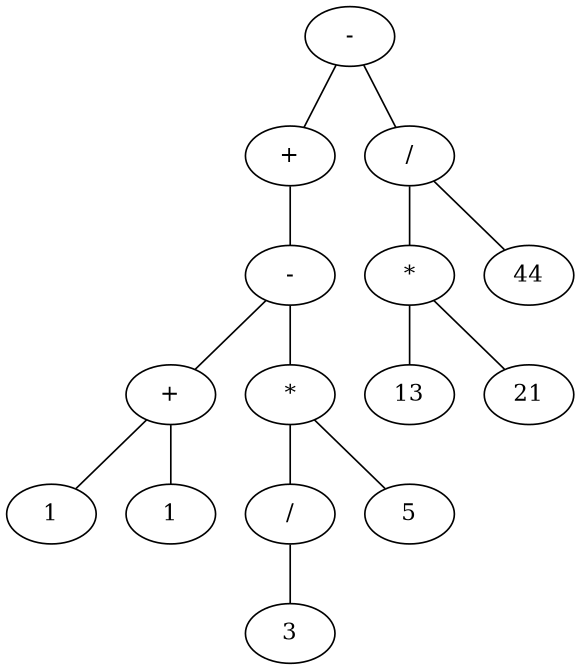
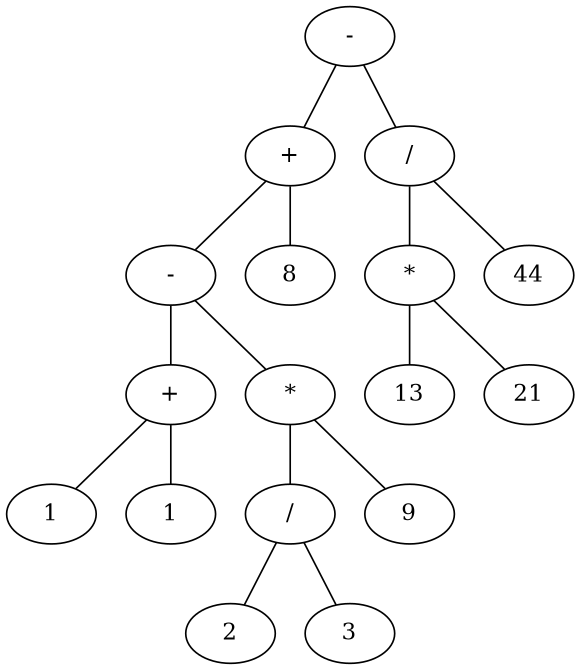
none -> (290, 275)
(410, 514) -> (410, 514)
none -> (231, 633)
